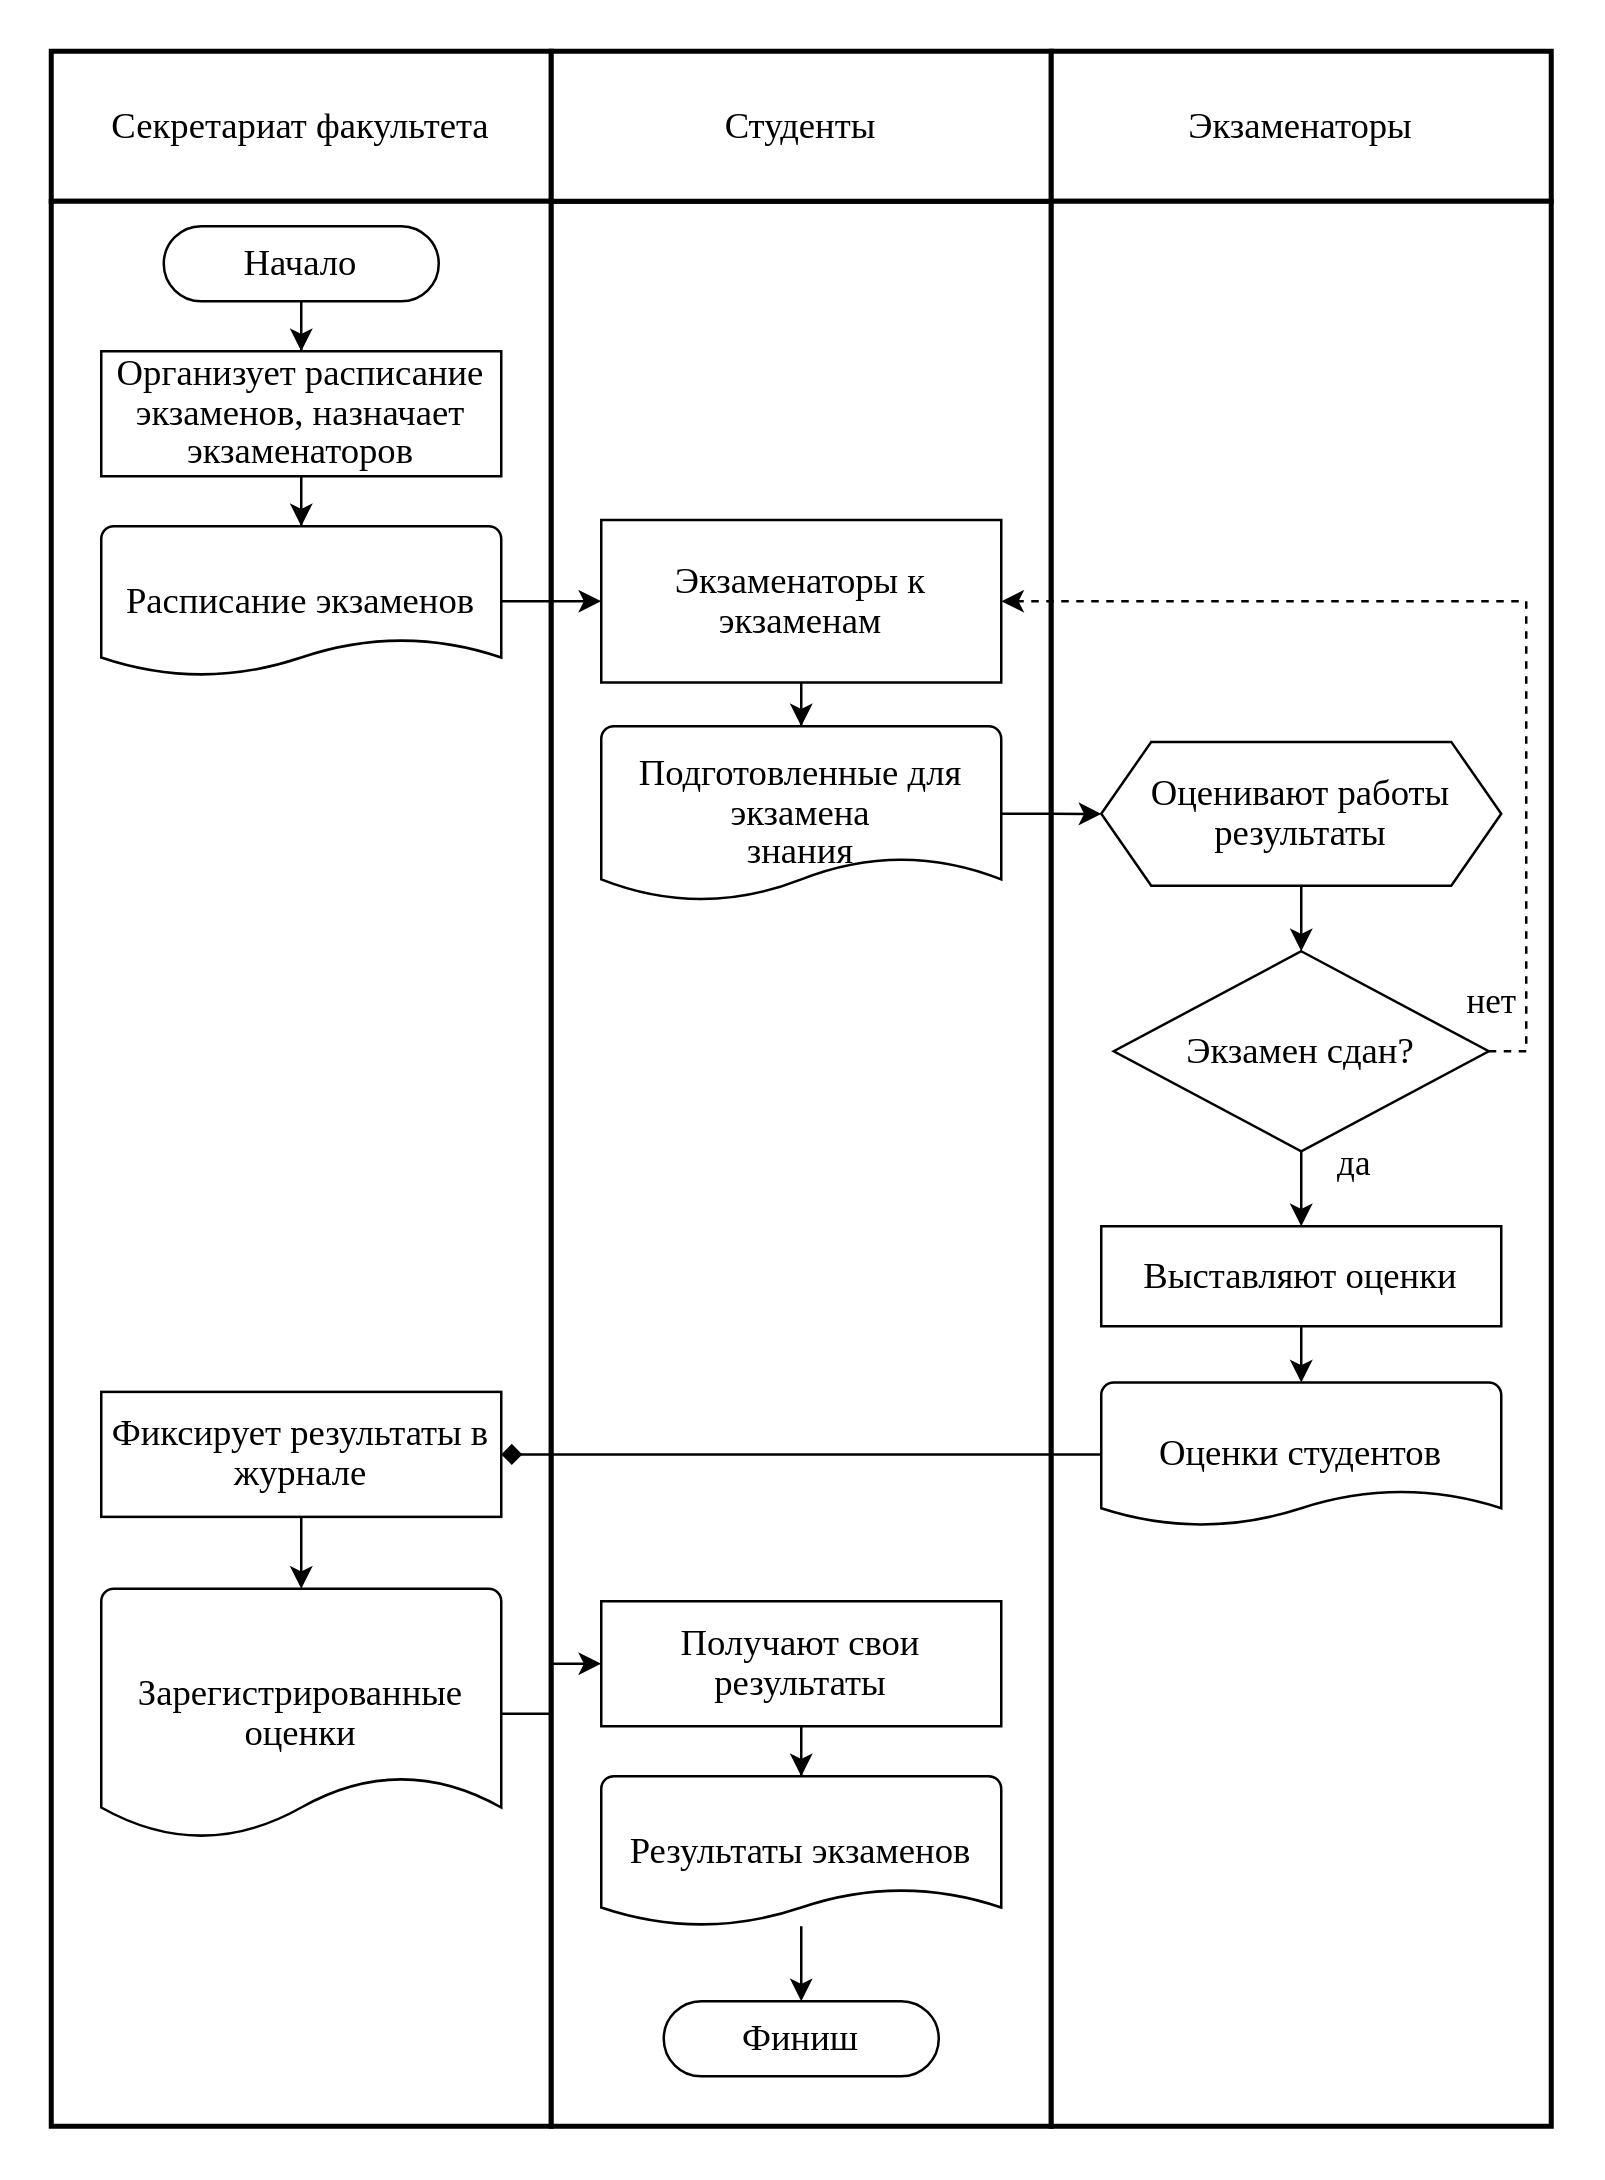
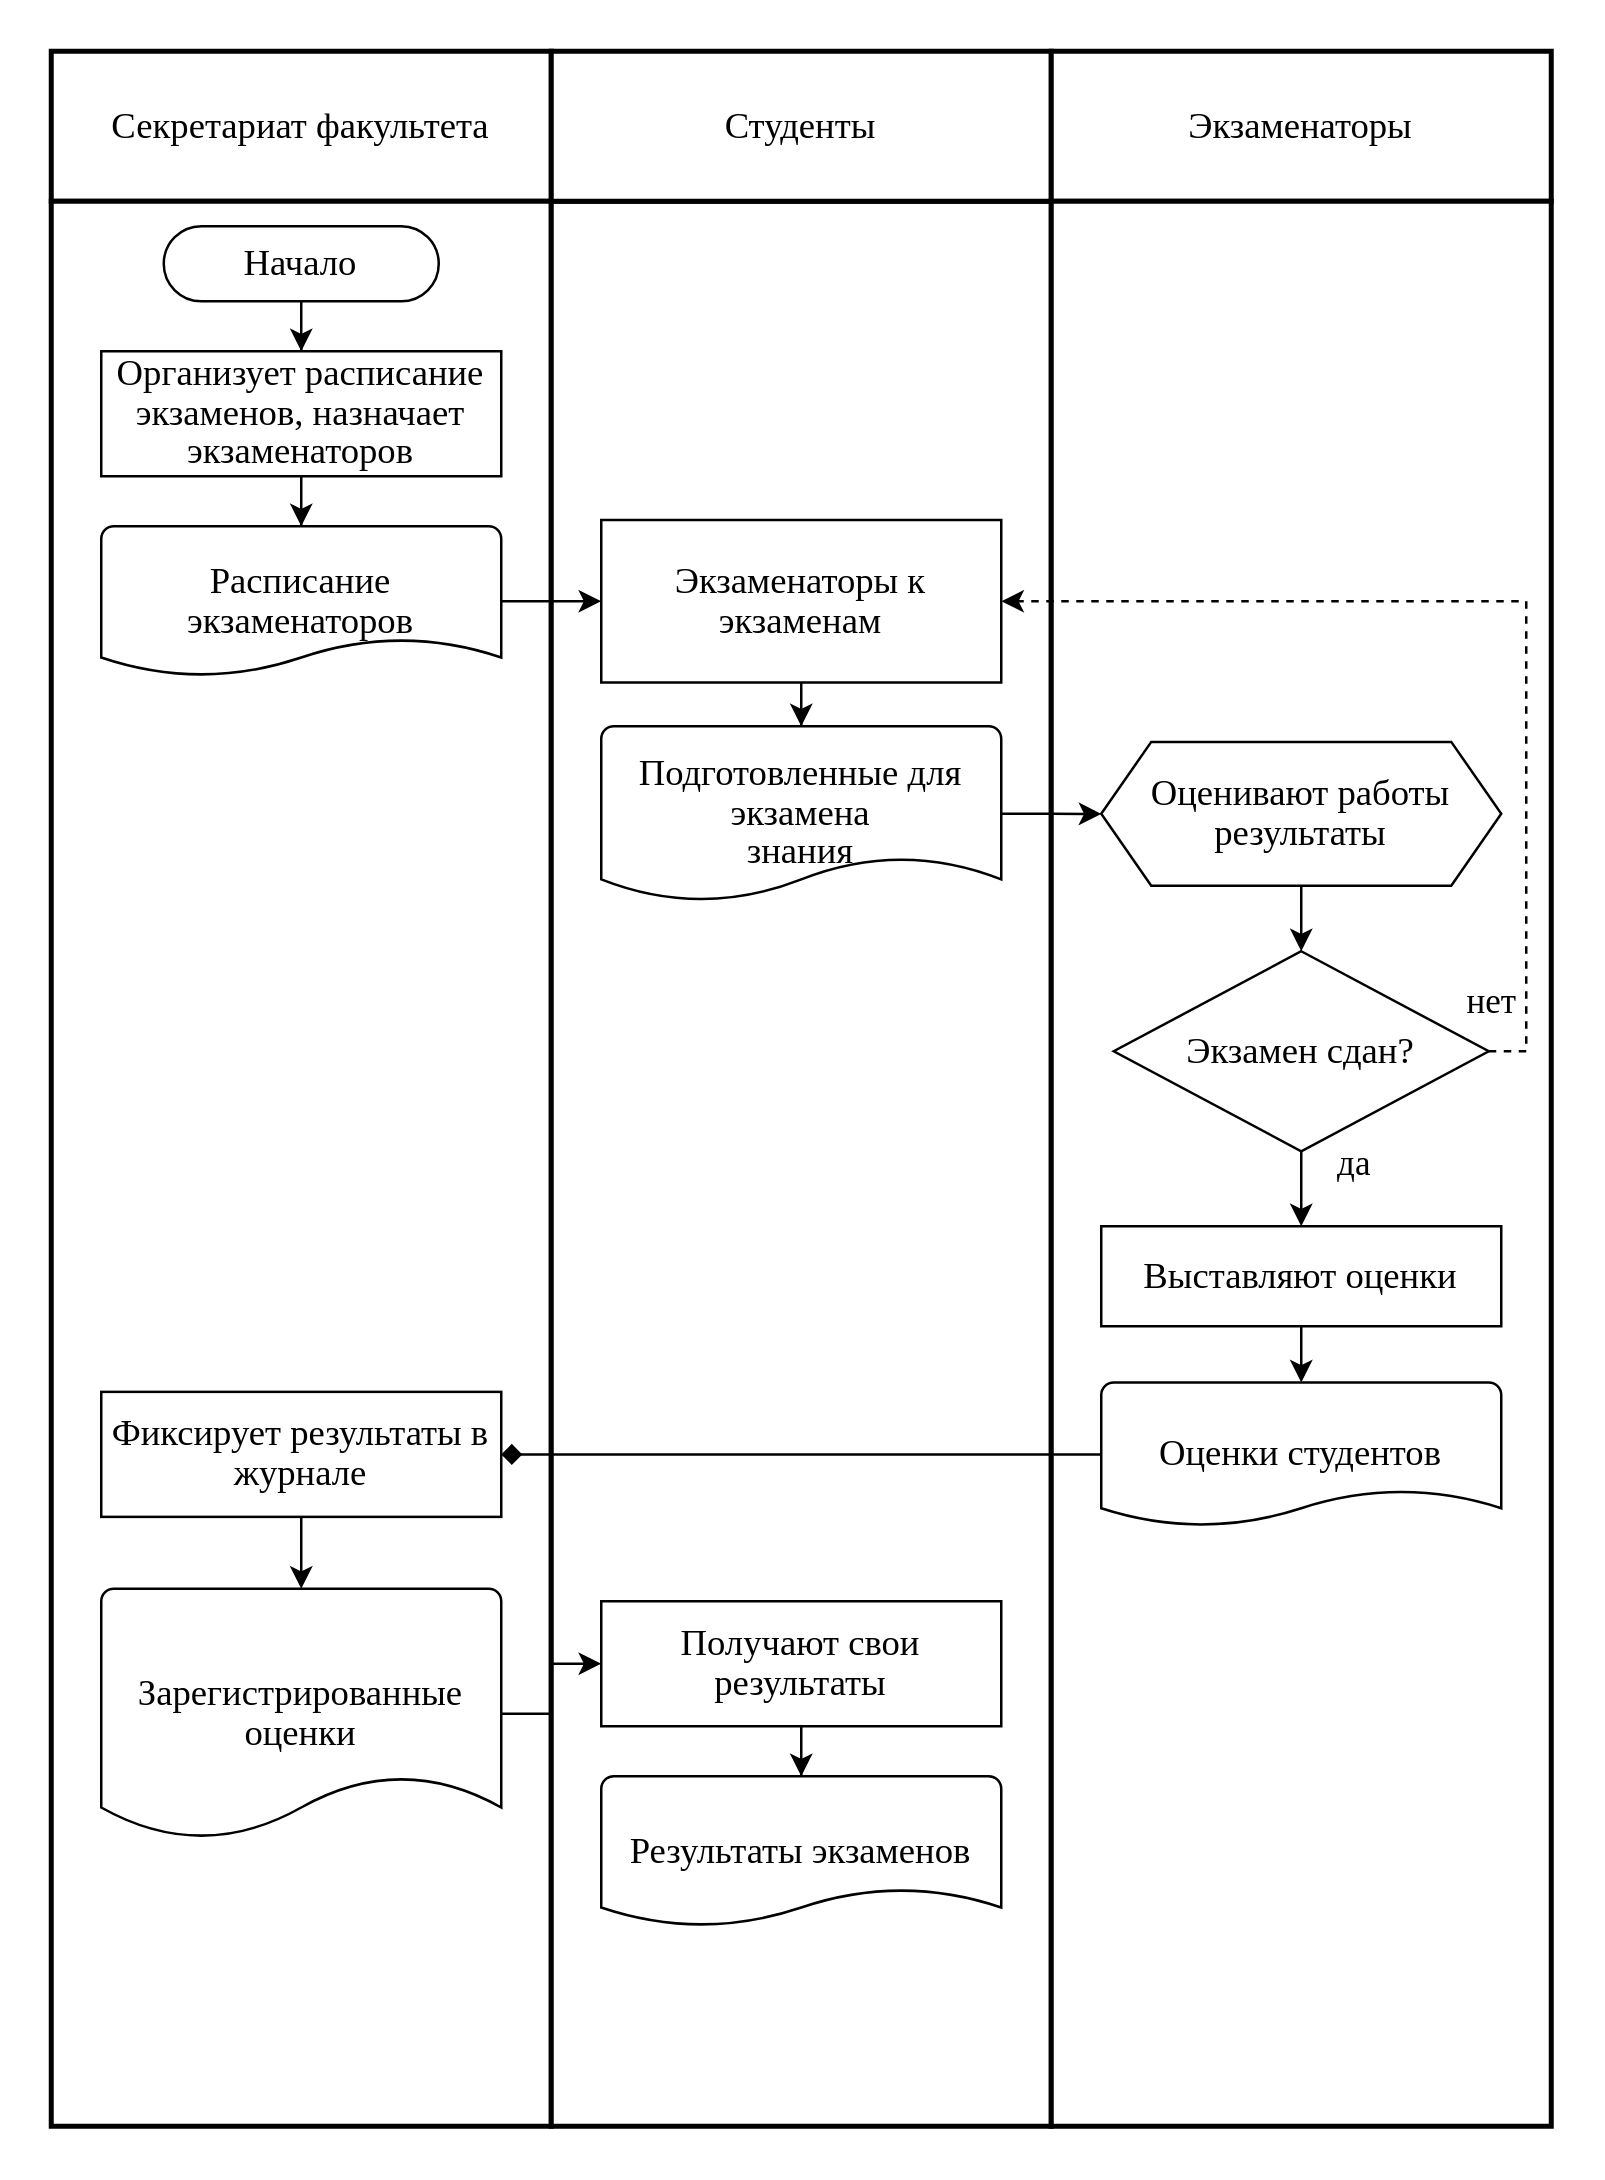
(301, 601) -> (301, 601)
(801, 1972) -> none
(801, 2039) -> none
